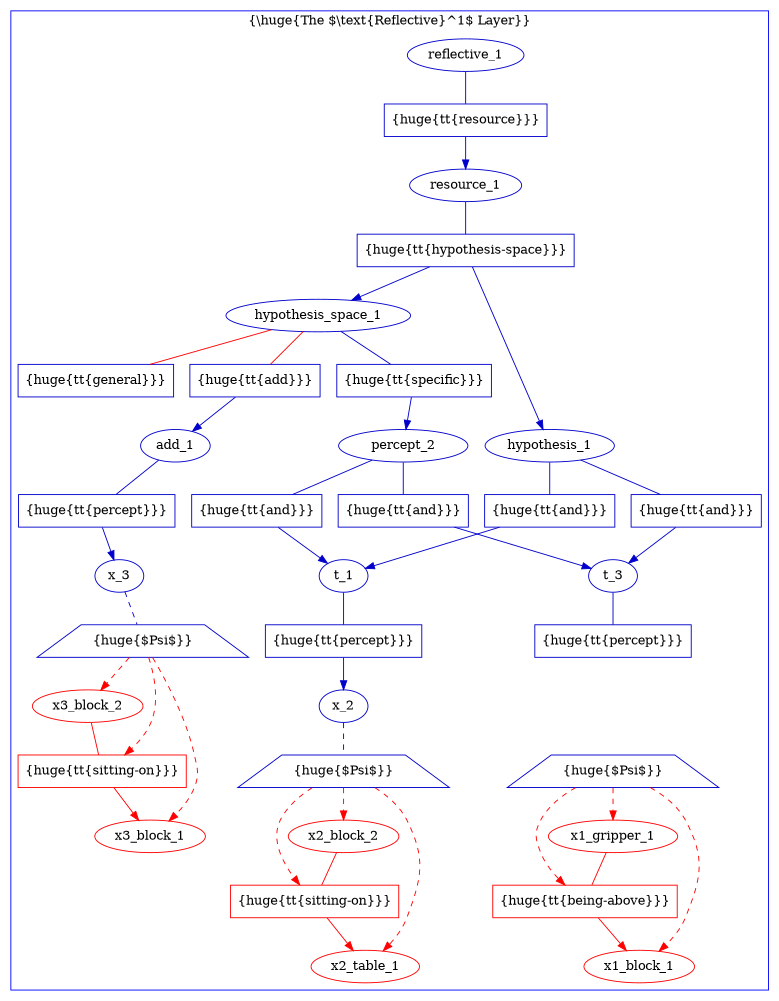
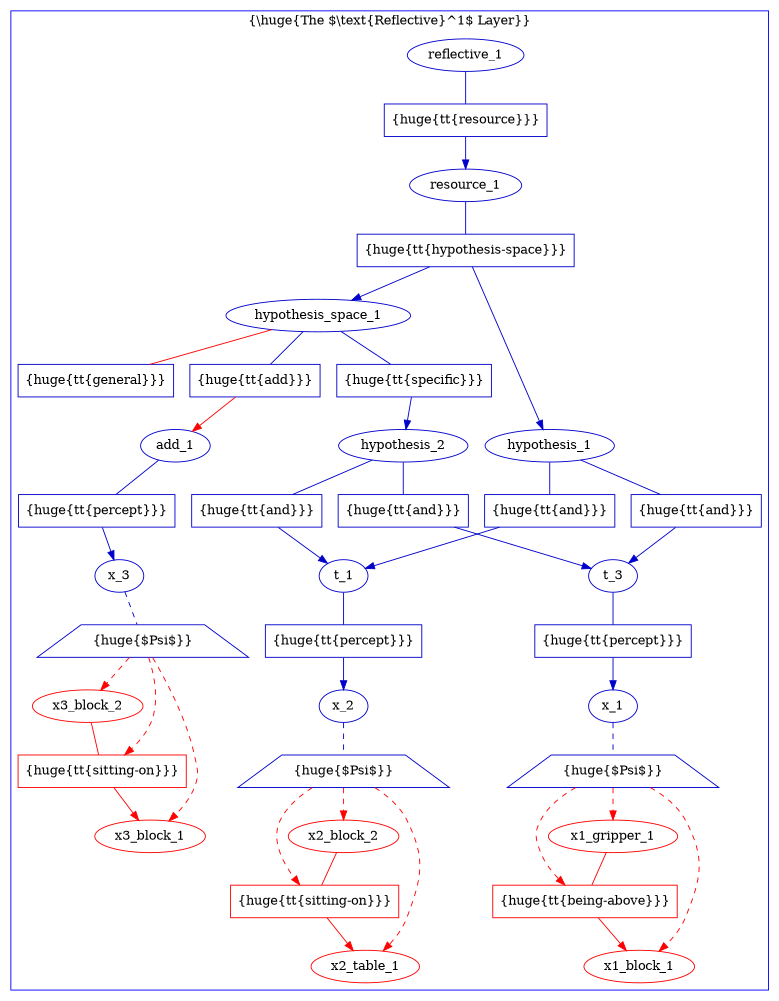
(287, 348) -> (287, 348)
(217, 411) -> (217, 411)
(403, 446) -> (403, 446)
none -> (613, 706)
